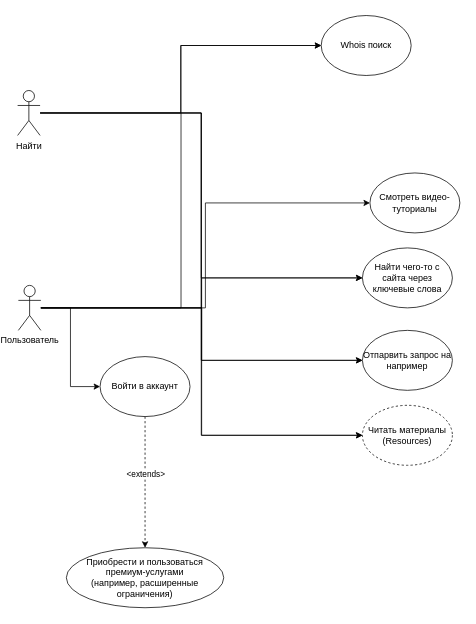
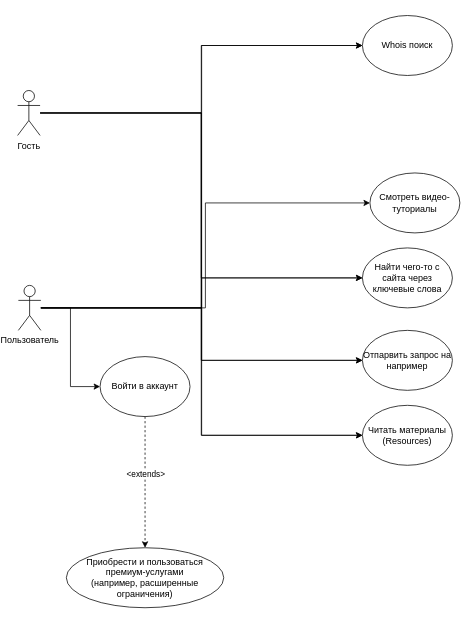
(366, 45) -> (408, 45)
(29, 146) -> (29, 146)
(408, 435) -> (408, 435)
